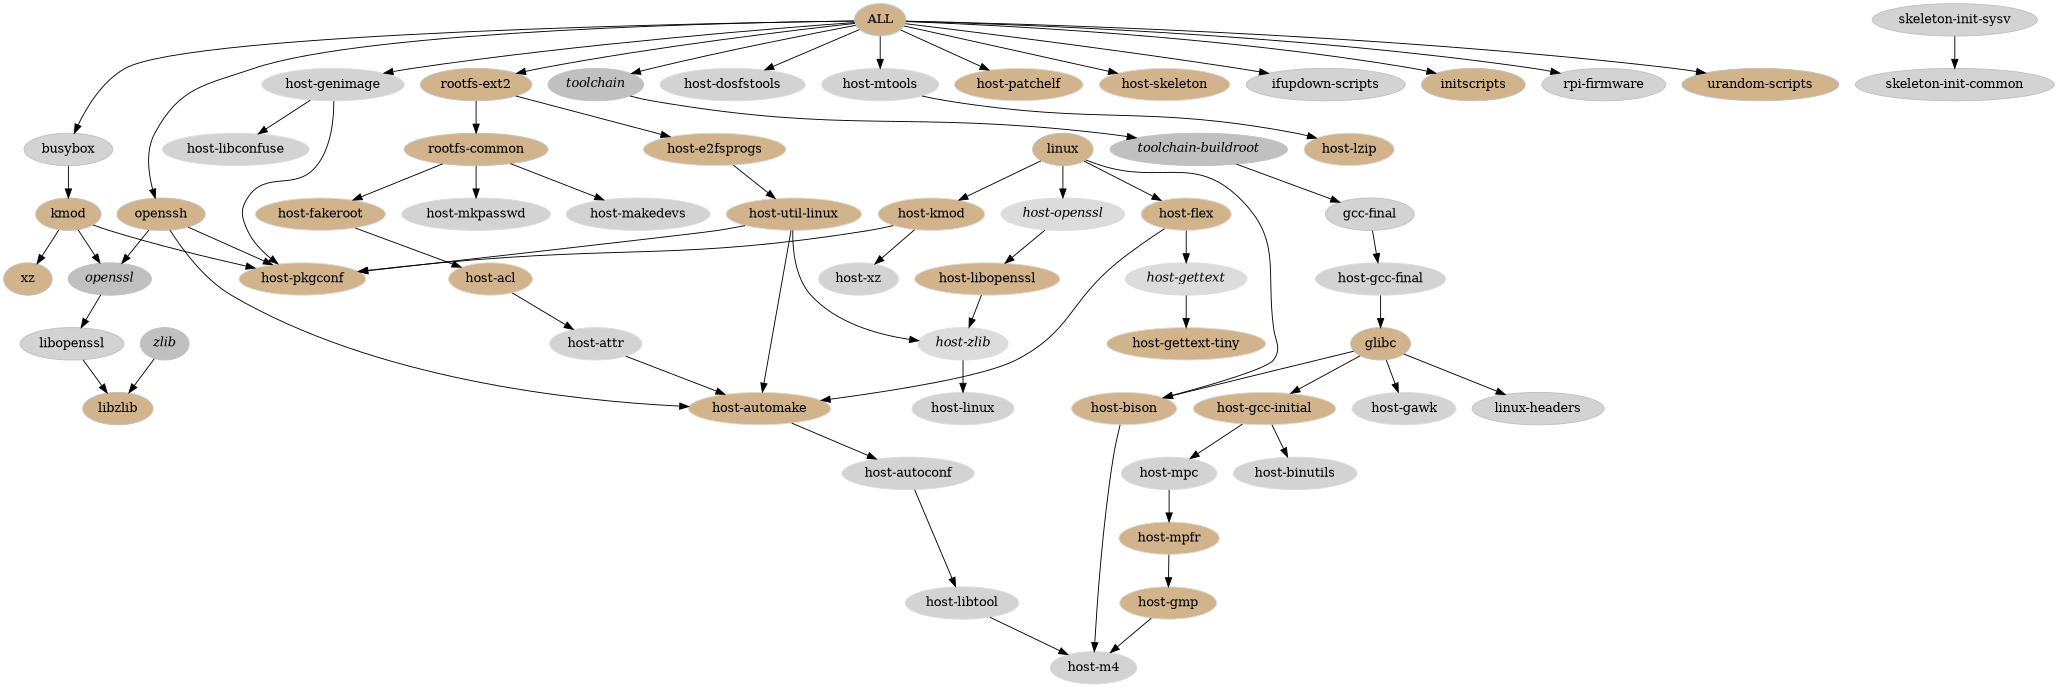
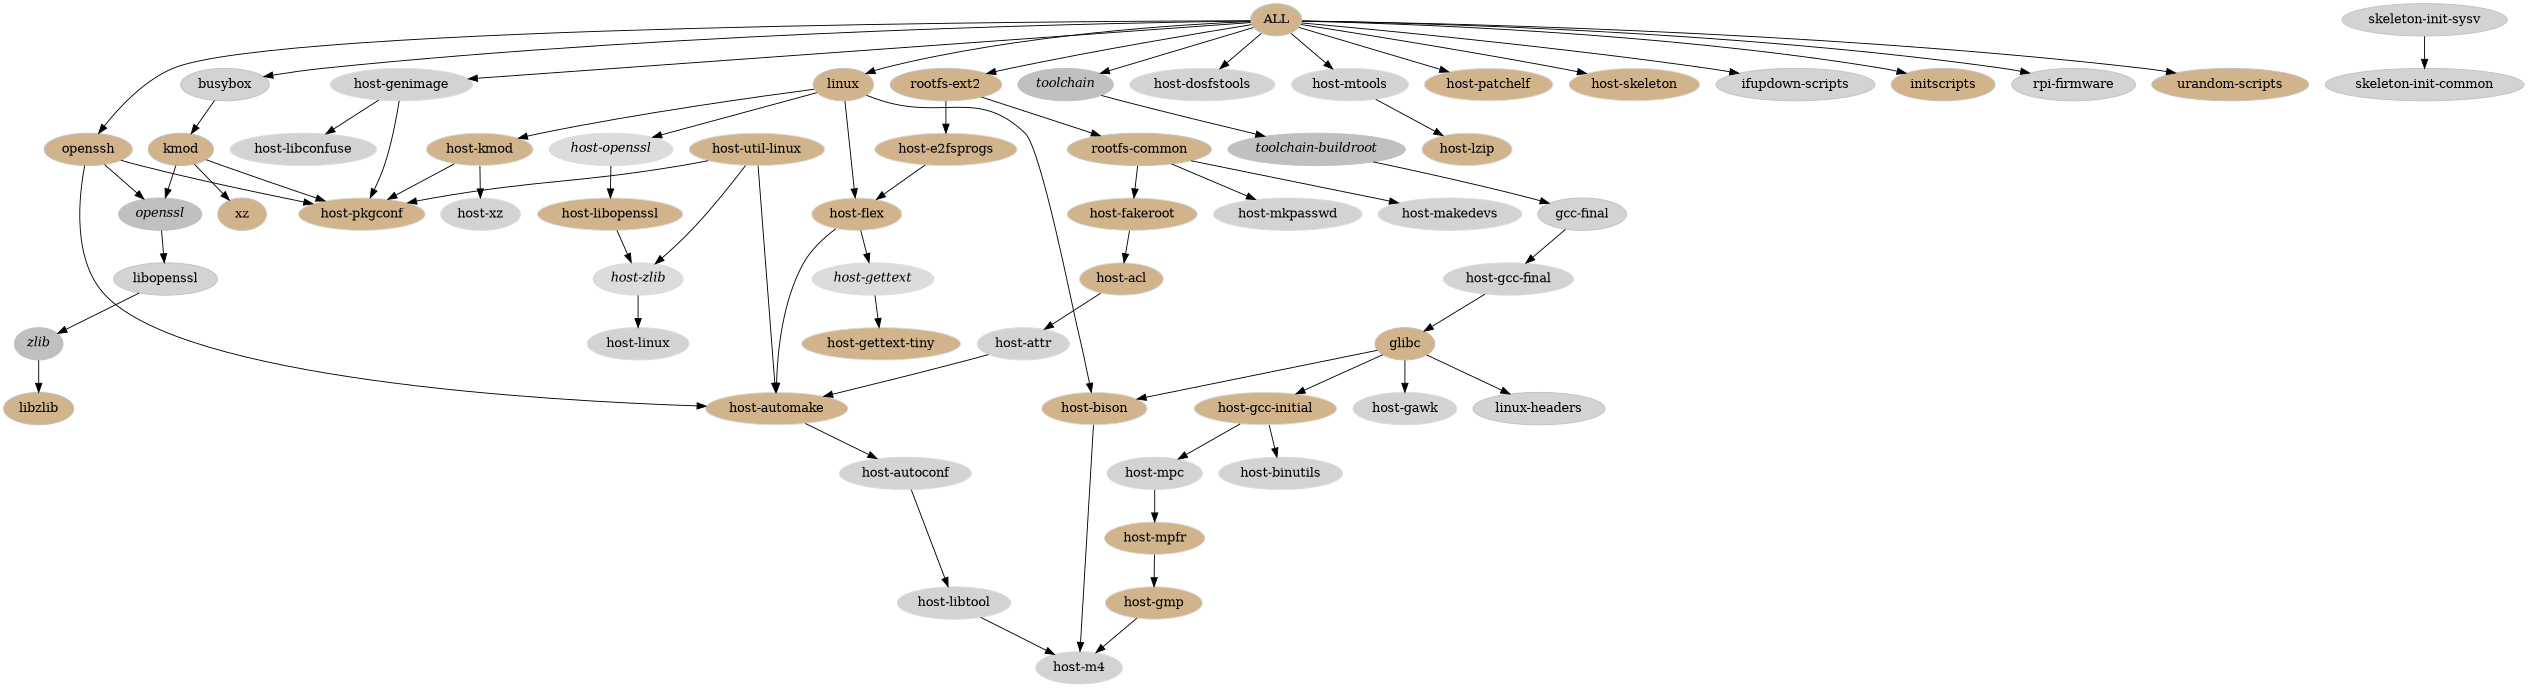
none -> (986, 47)
(751, 179) -> (905, 180)
(92, 373) -> (102, 311)
